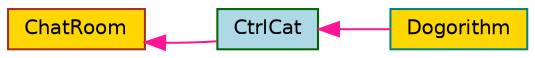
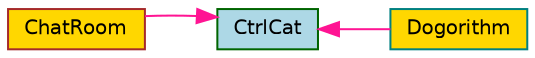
(191, 43) -> (171, 16)
